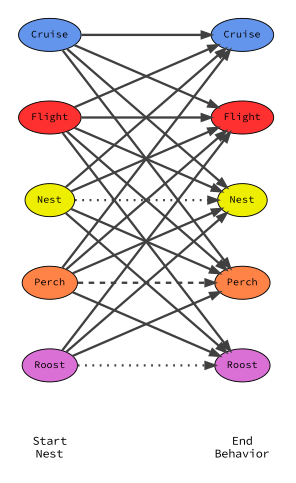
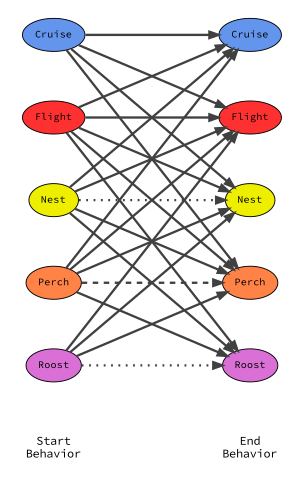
(50, 448) -> (54, 448)
